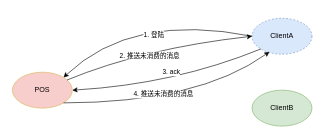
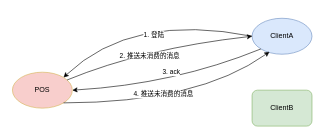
(282, 36) -> (282, 36)
(282, 108) -> (282, 108)
